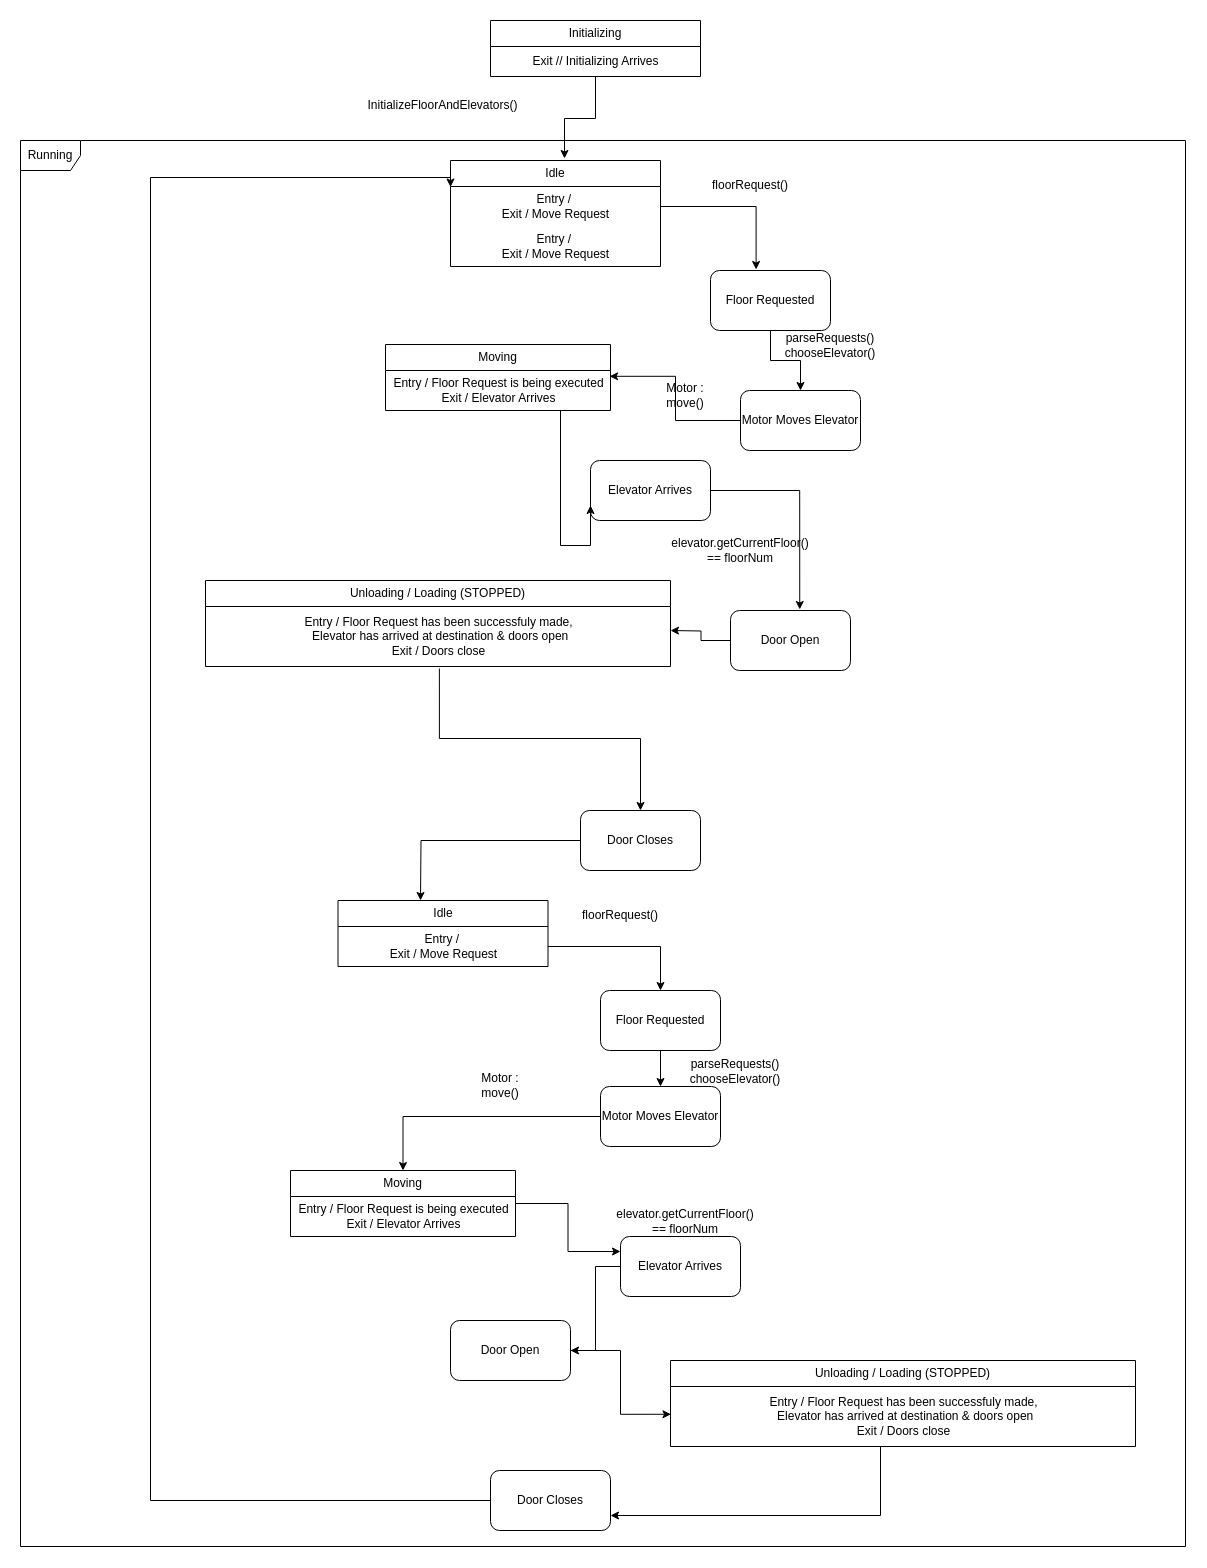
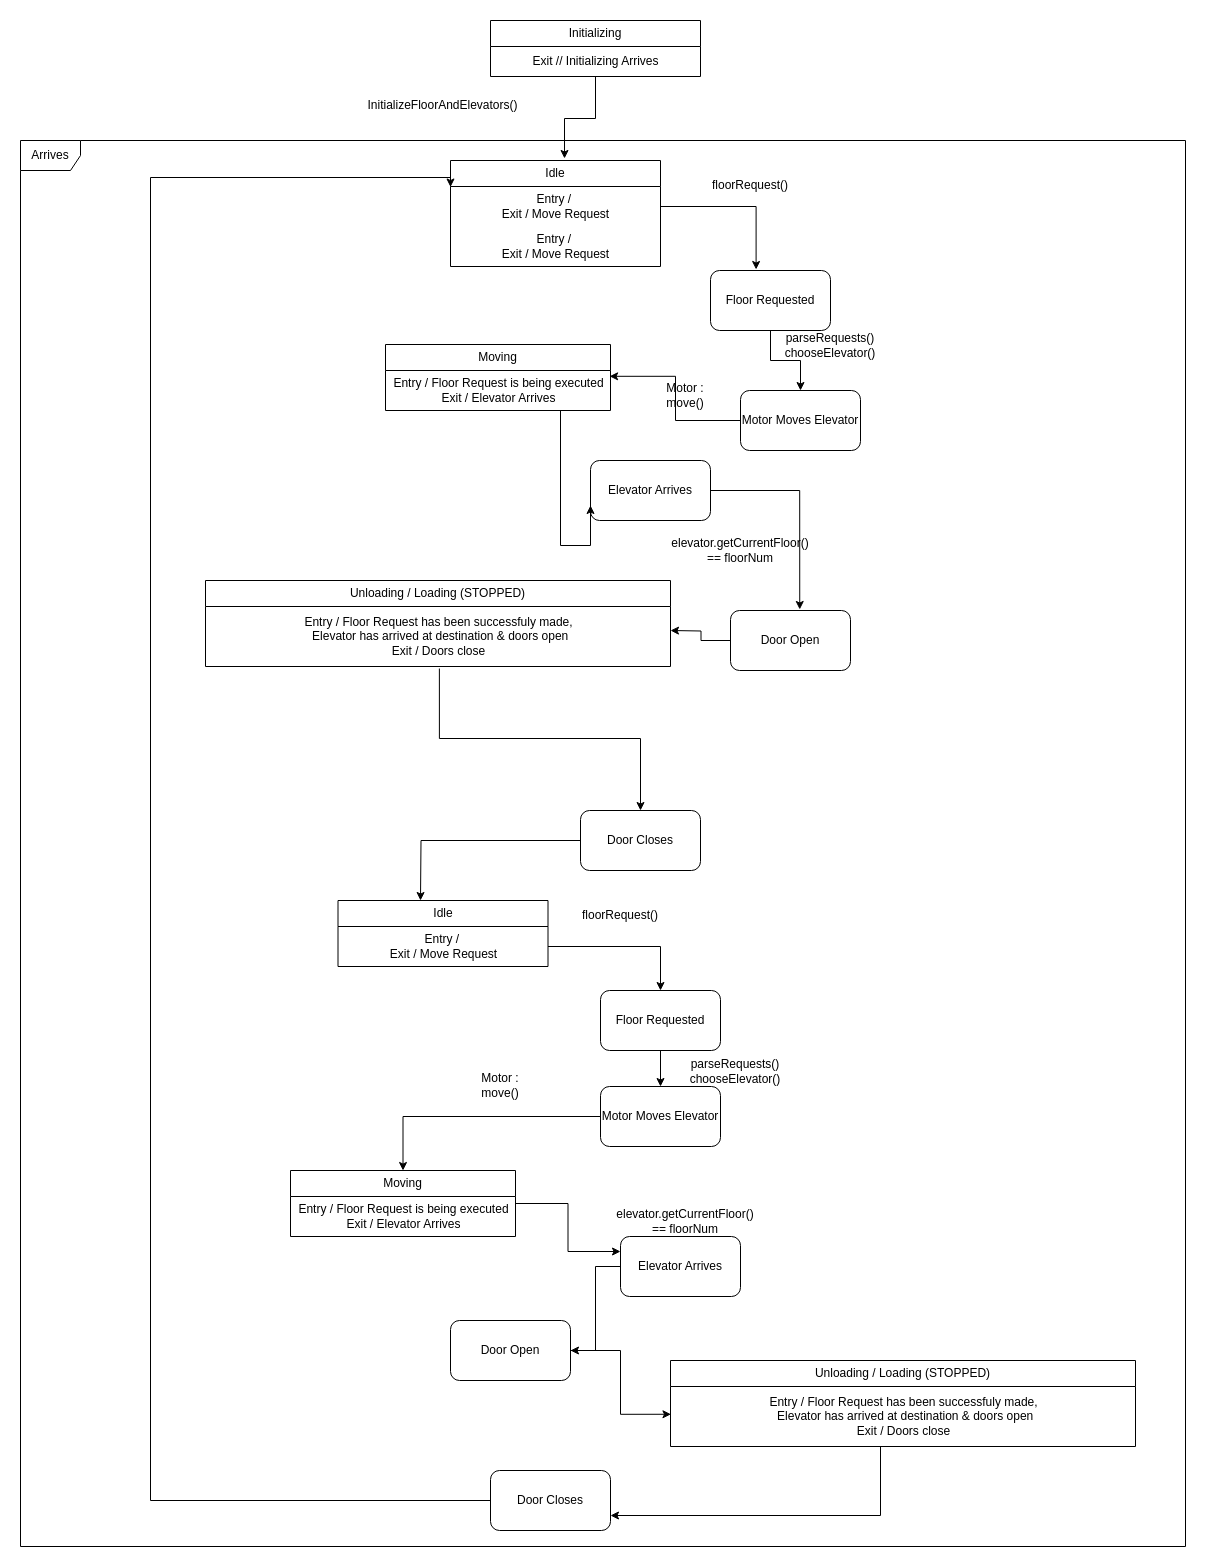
(51, 156) -> (51, 156)
